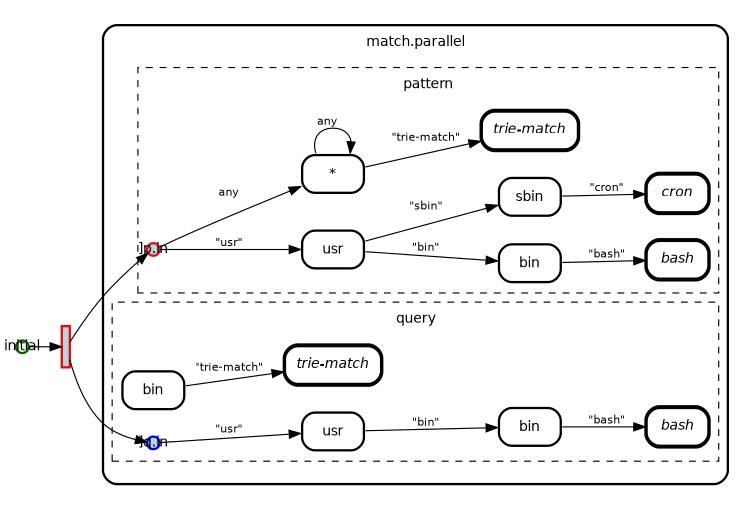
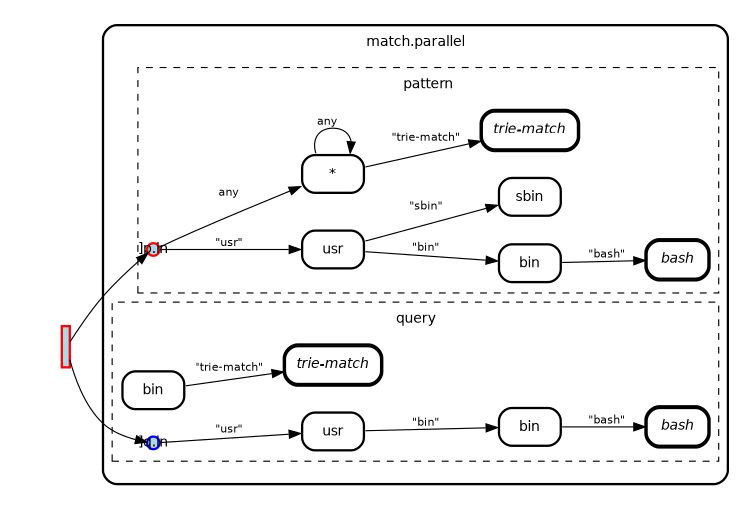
(678, 193) -> none
(22, 347) -> none
